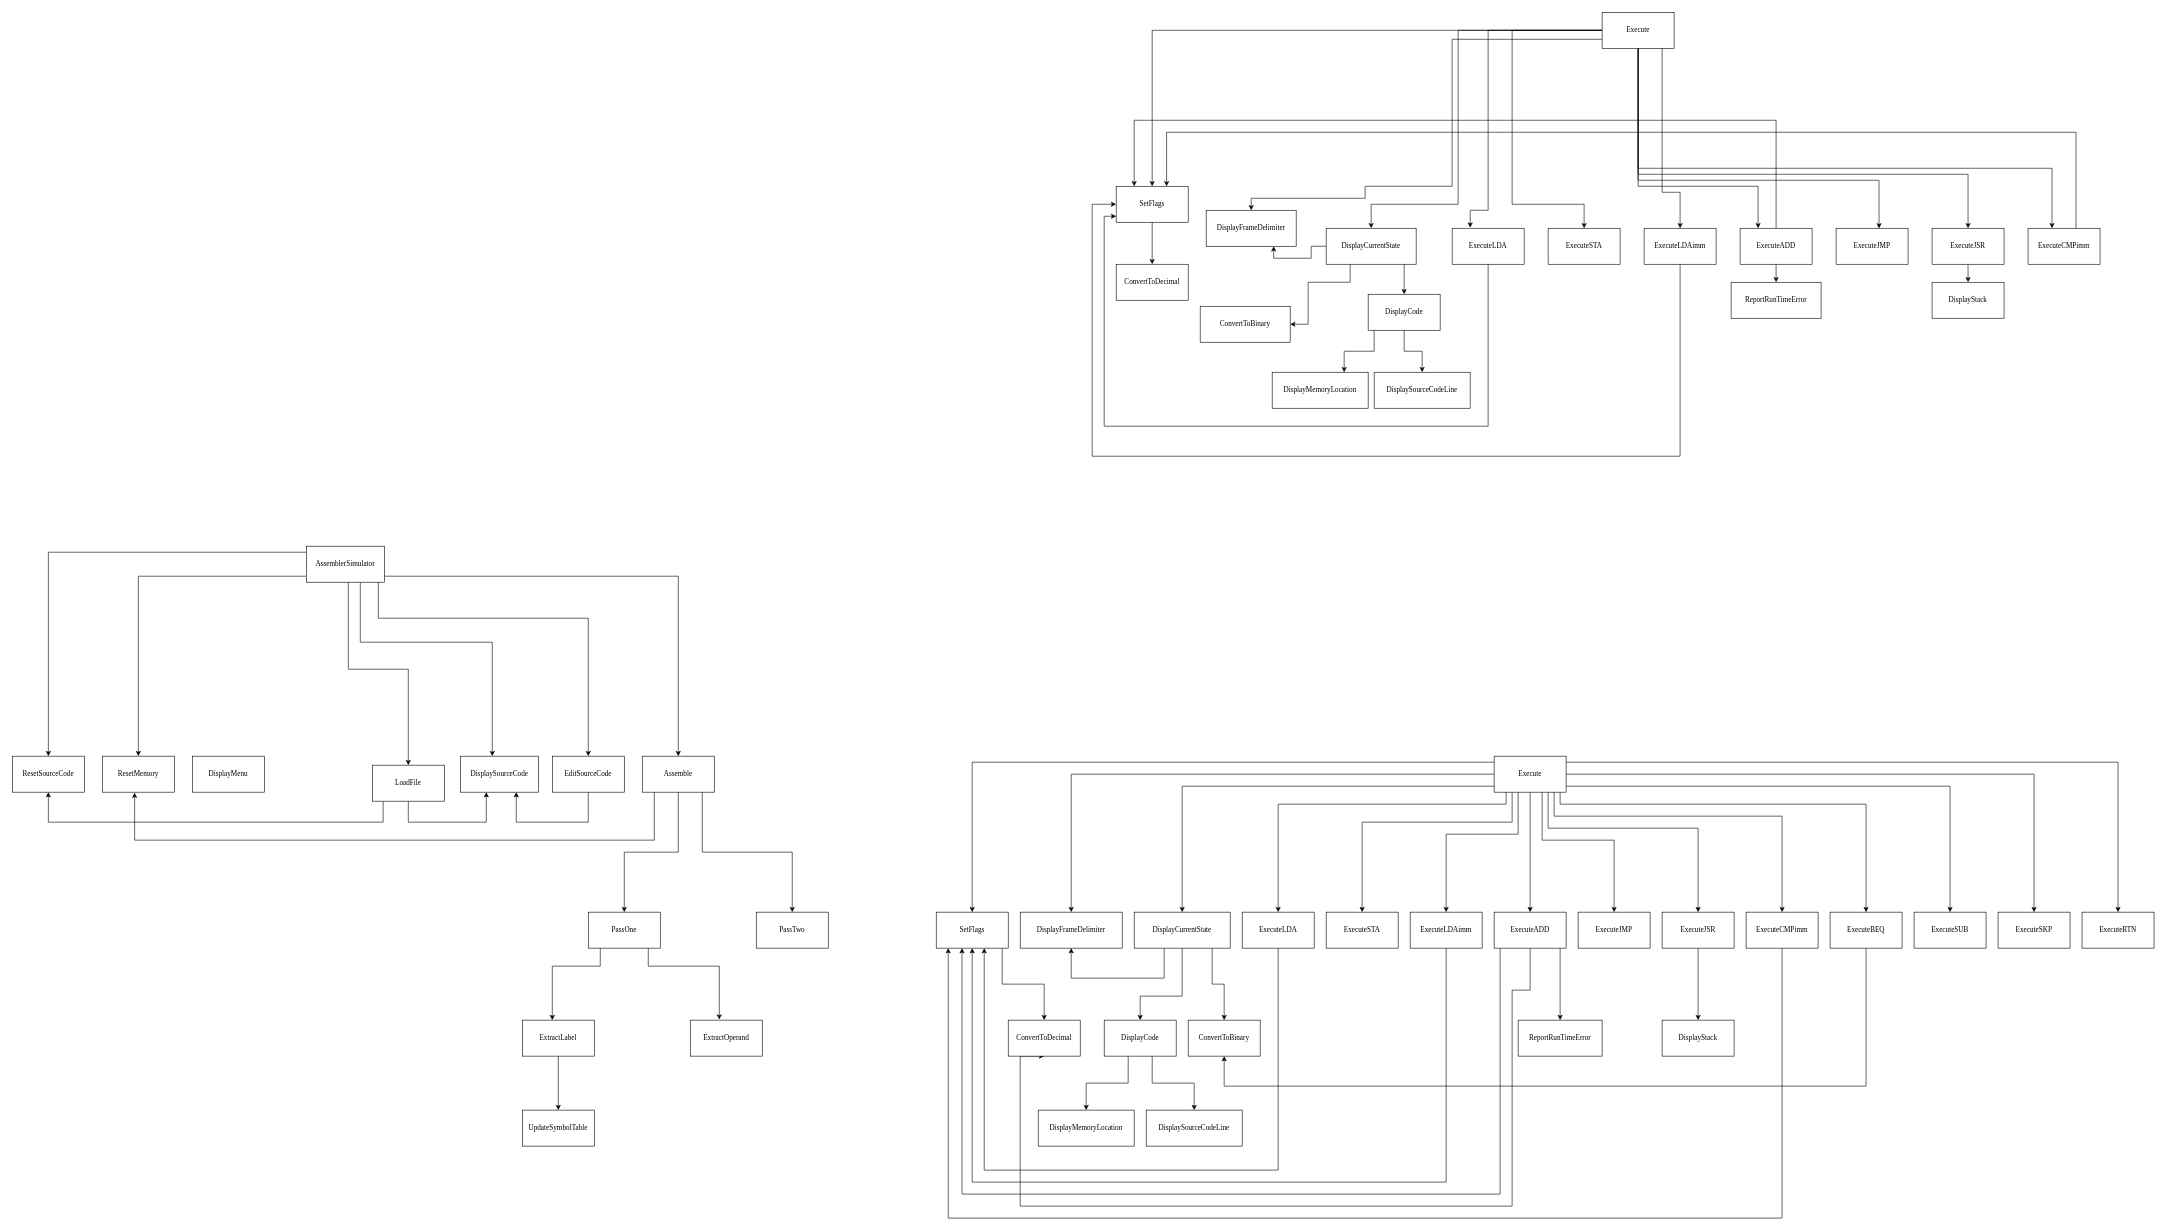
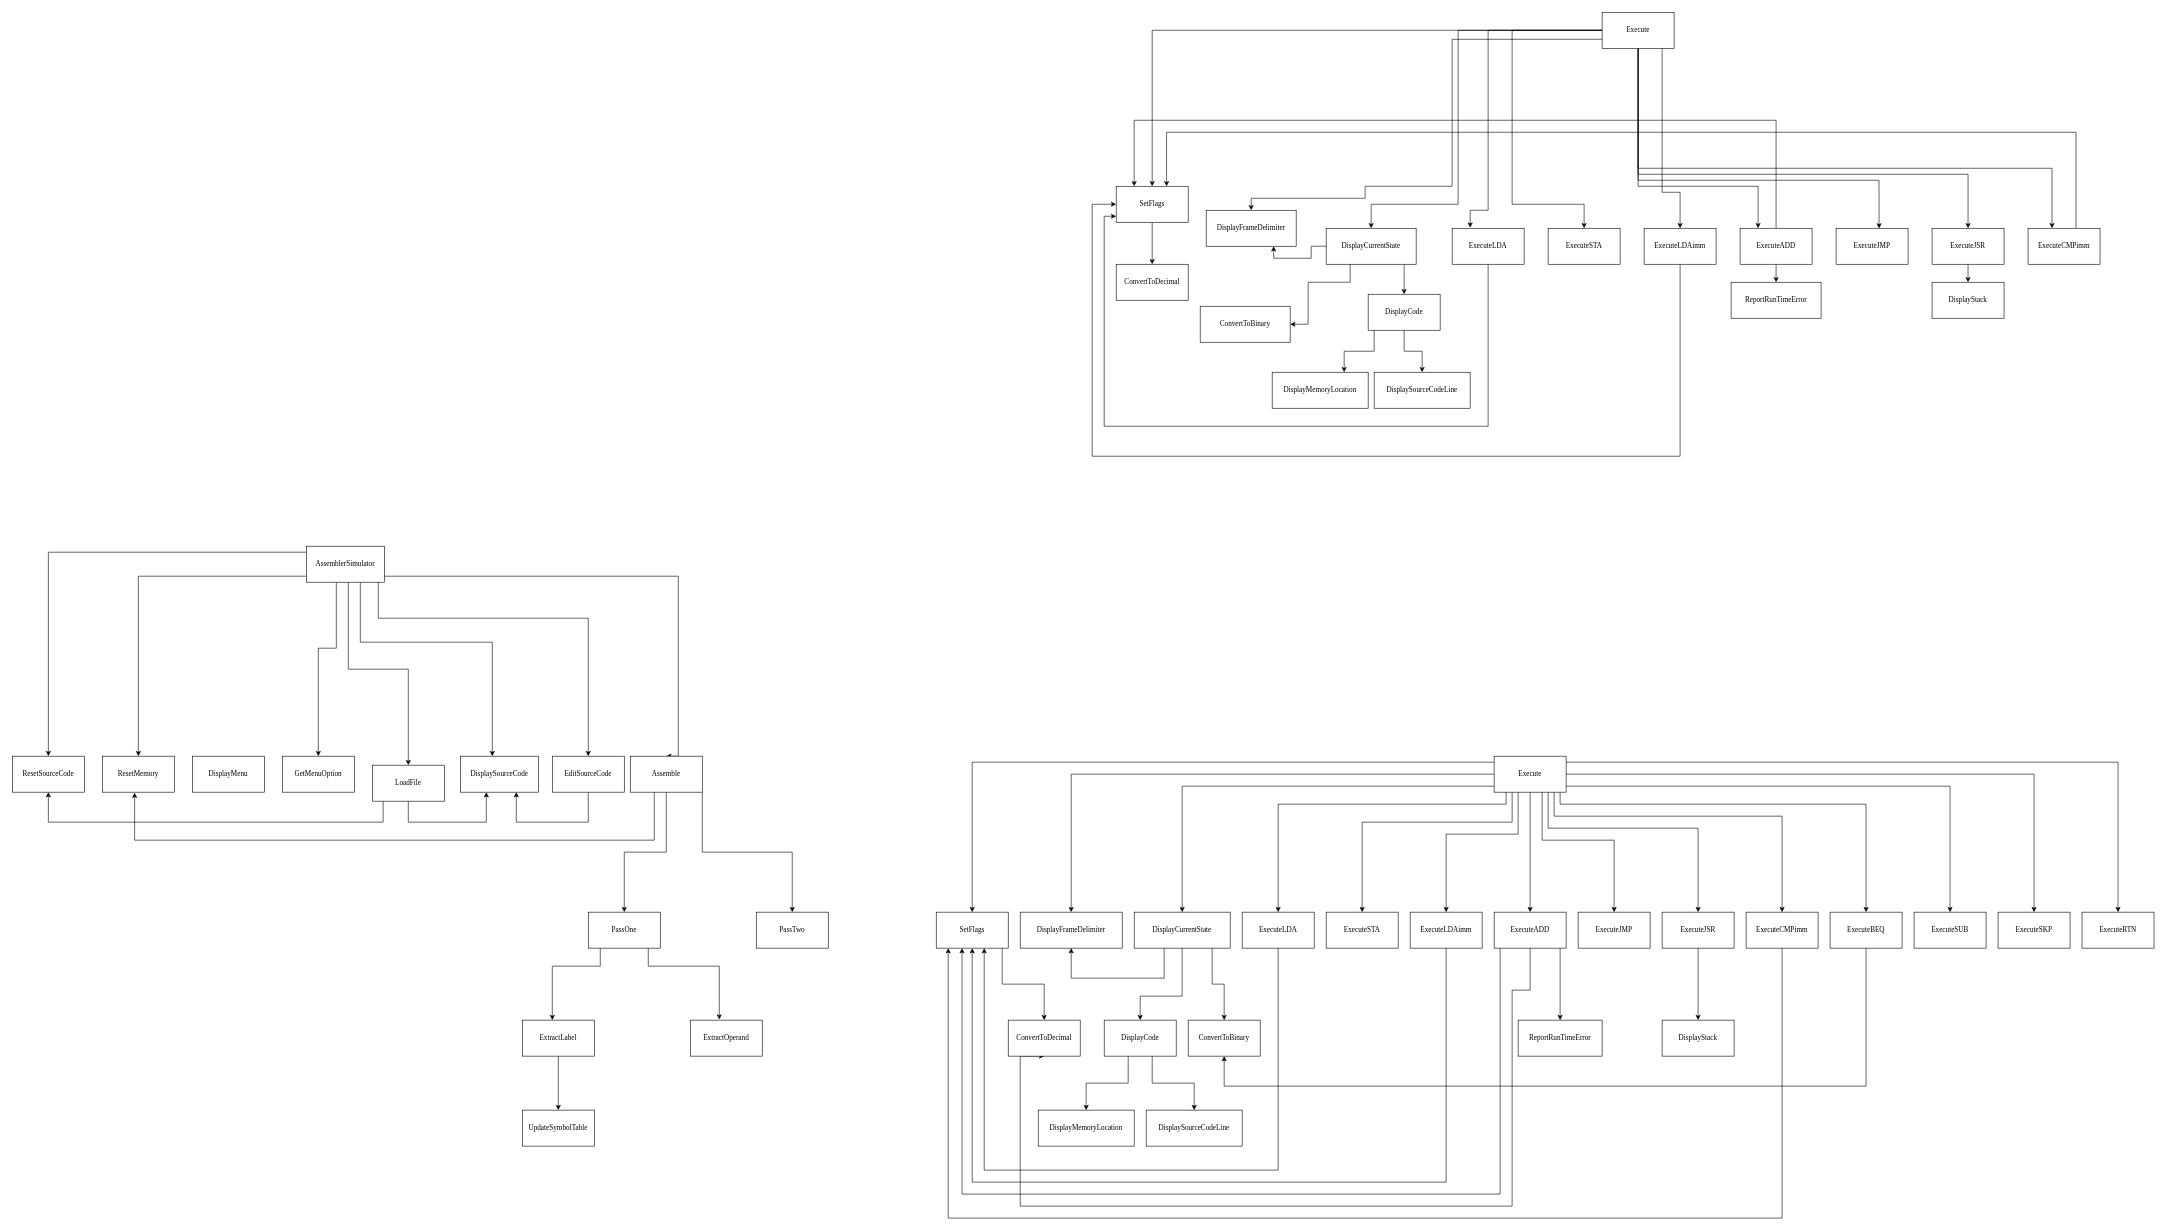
none -> (336, 647)
none -> (318, 774)
(678, 774) -> (666, 774)
